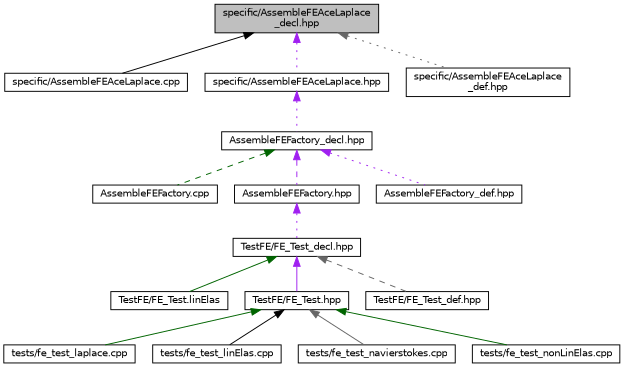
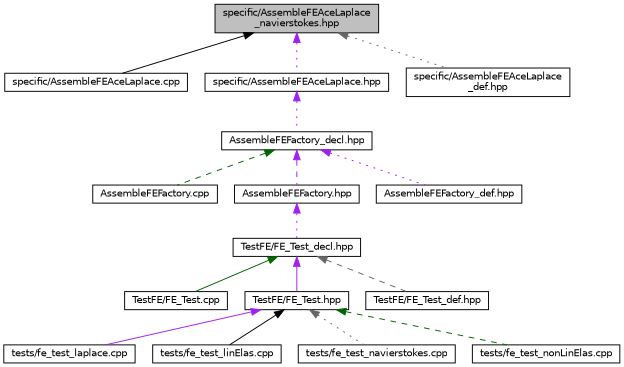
(297, 19) -> (297, 19)
(169, 301) -> (176, 301)
(178, 328) -> (178, 328)
(426, 328) -> (426, 328)
(341, 330) -> (341, 330)
